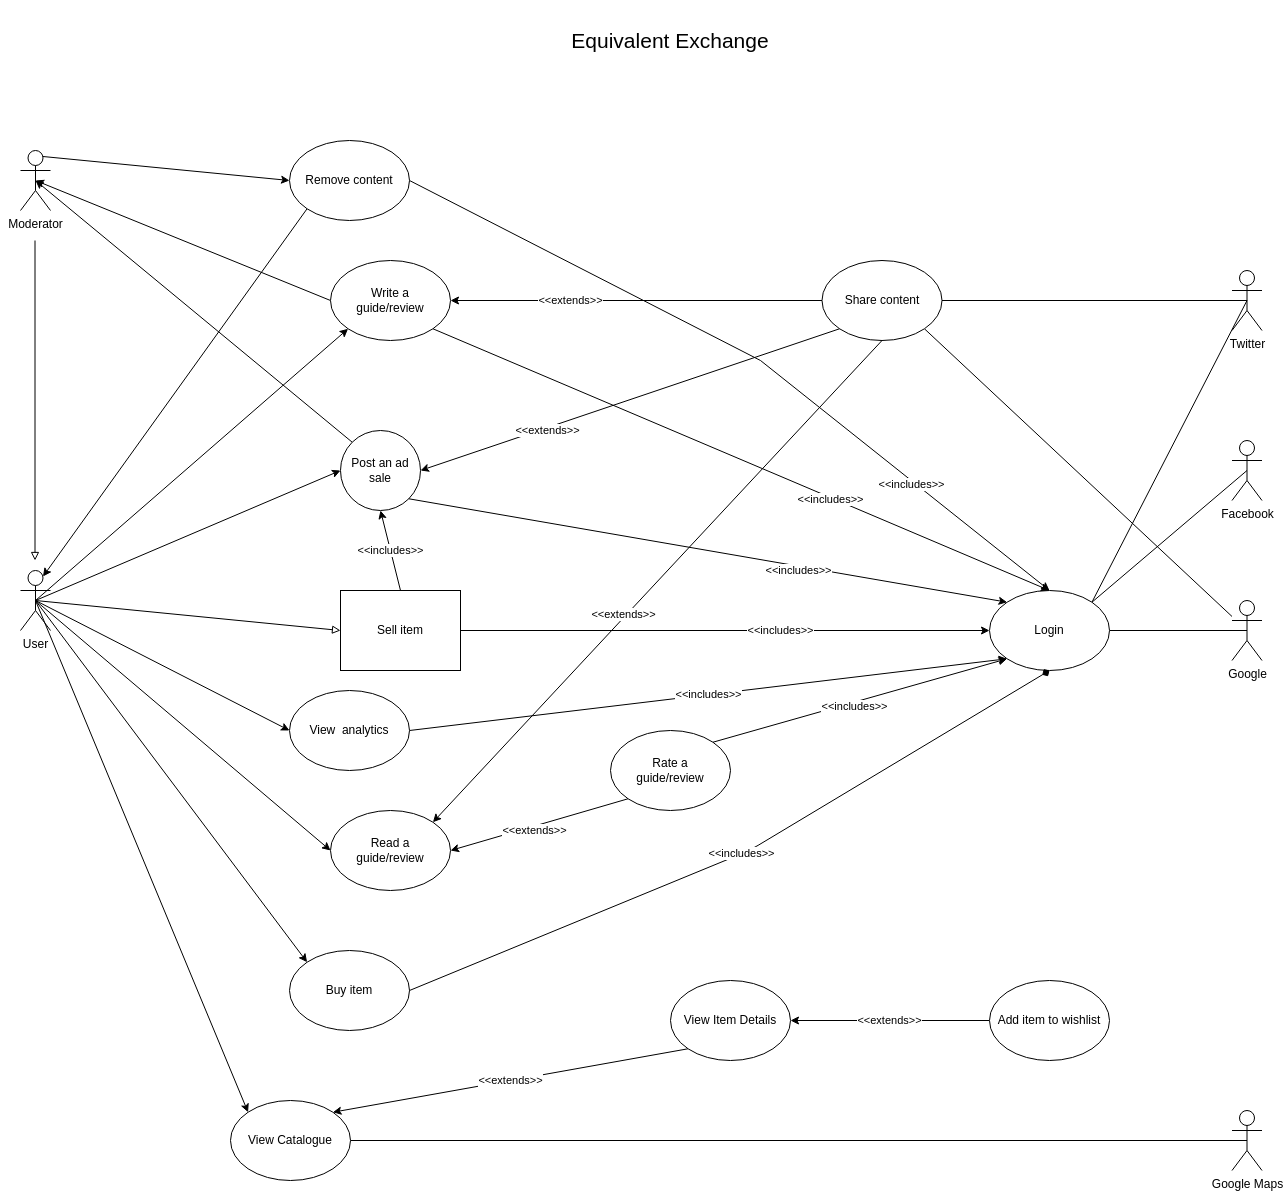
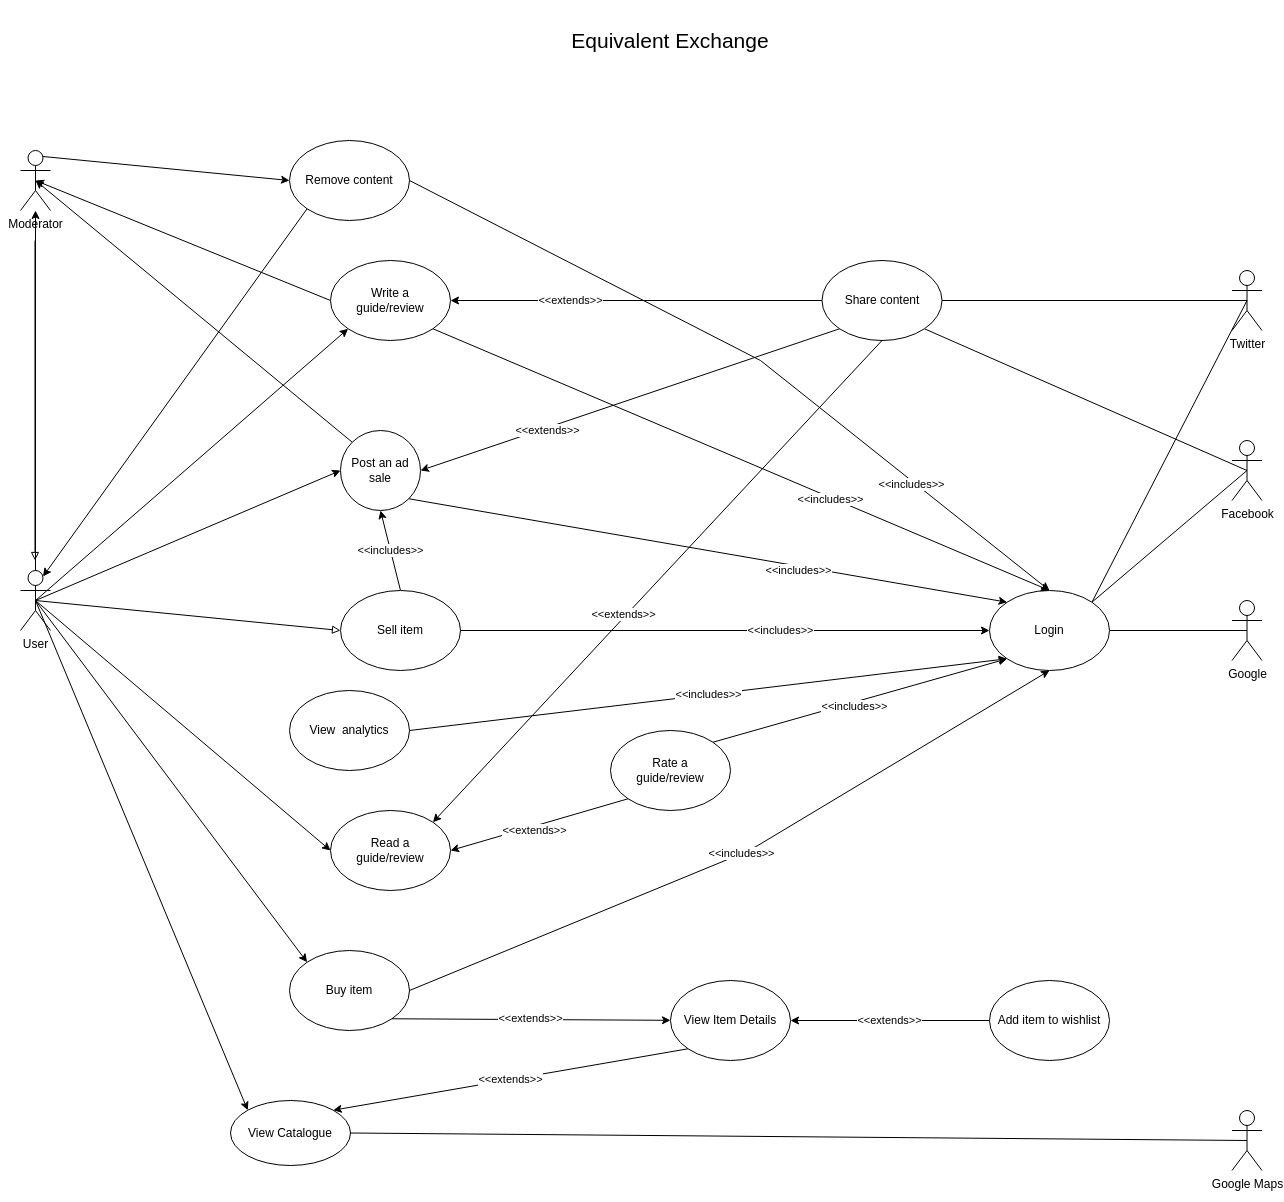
(1078, 472) -> (1084, 399)
(401, 631) -> (401, 631)
(163, 666) -> (36, 228)
(1042, 675) -> (1043, 674)
none -> (528, 1020)
(291, 1141) -> (291, 1133)
